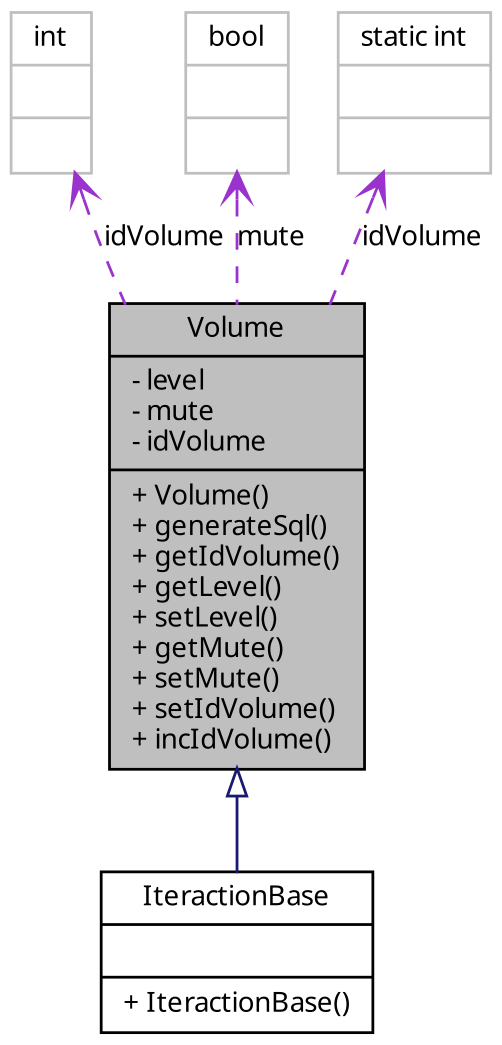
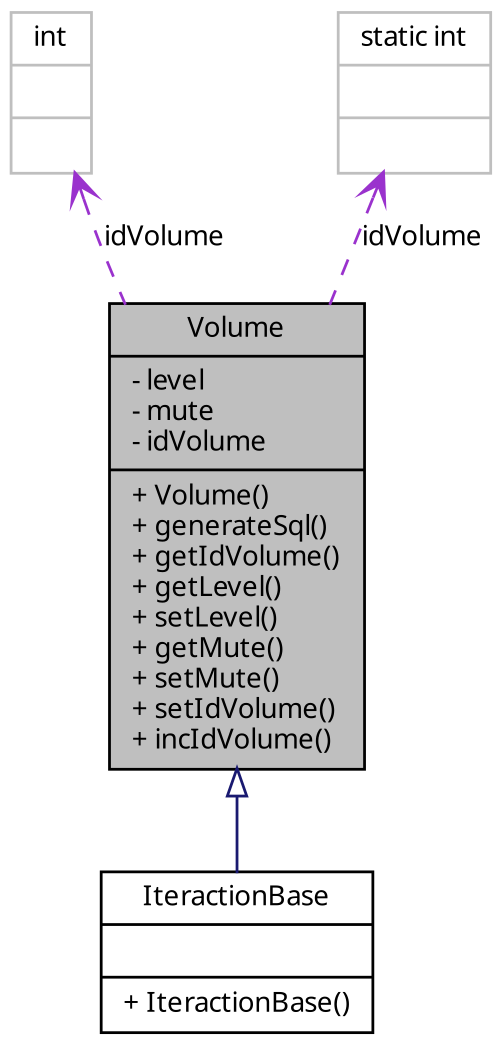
(237, 93) -> none
